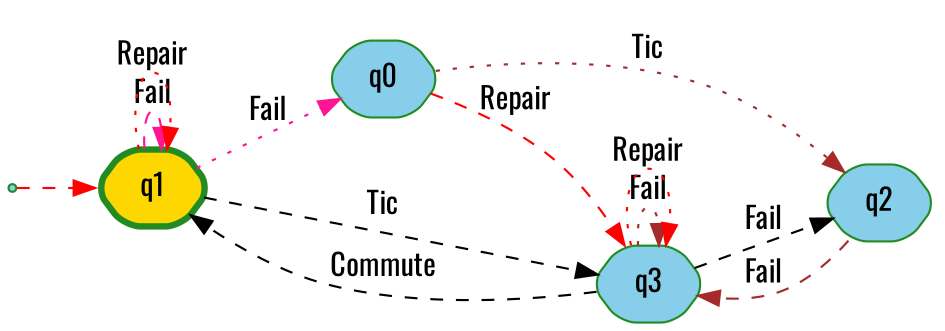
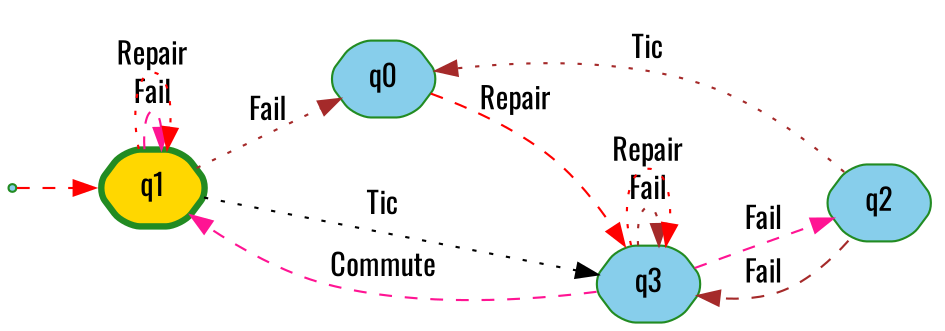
(643, 70) -> (664, 74)
(259, 138) -> (259, 138)
(390, 234) -> (390, 234)
(753, 247) -> (753, 247)
(395, 296) -> (395, 296)
